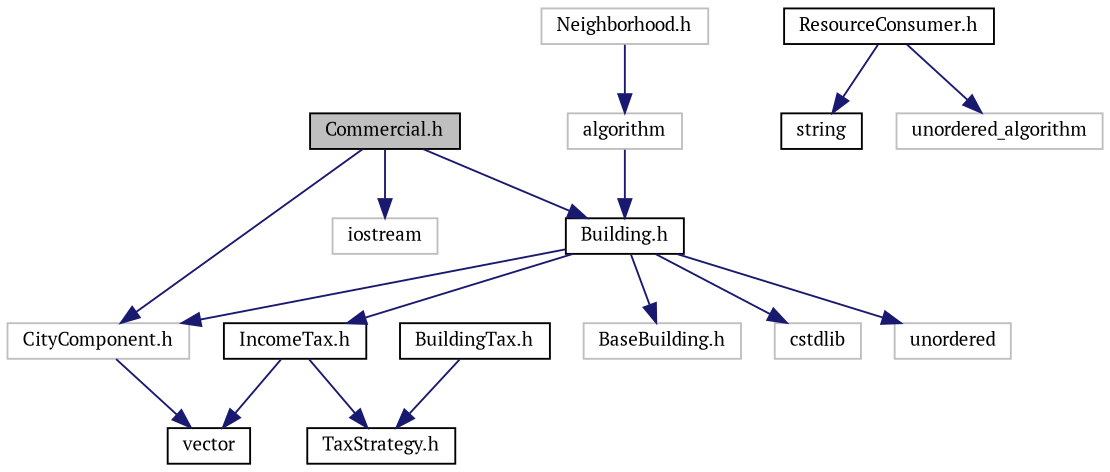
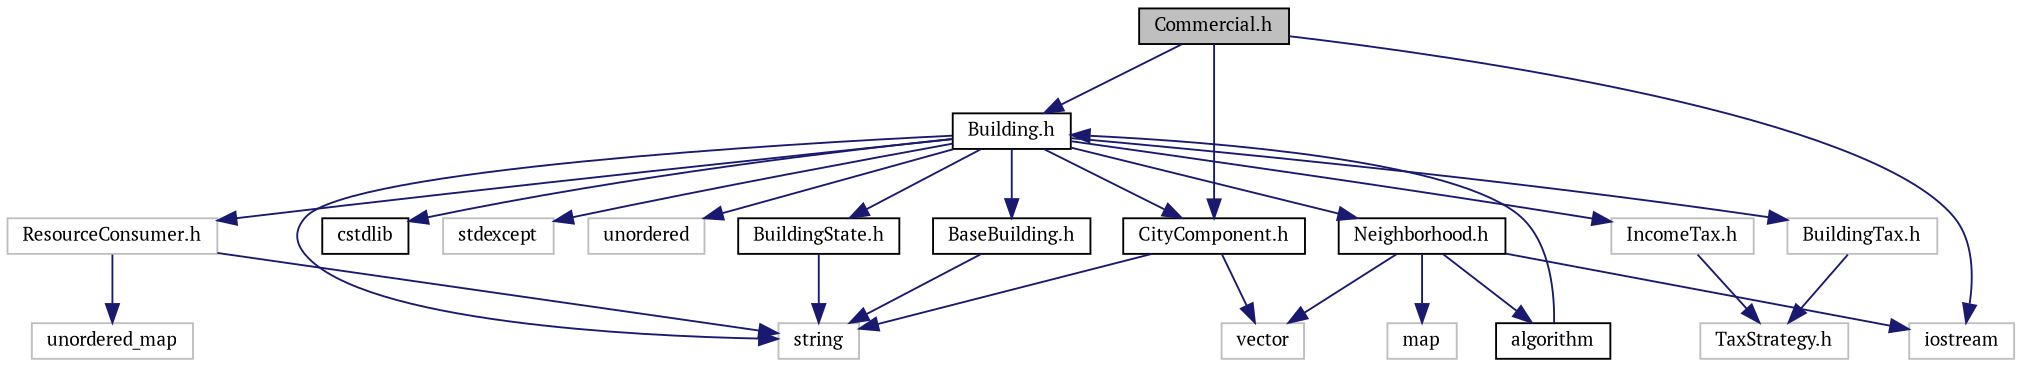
(625, 26) -> (1422, 236)
(889, 26) -> (112, 236)
(625, 131) -> (1553, 341)
(822, 131) -> (819, 341)
(1000, 131) -> (112, 341)
none -> (1198, 179)
none -> (1473, 179)
none -> (541, 183)
none -> (402, 185)
none -> (498, 236)
none -> (819, 236)
none -> (924, 284)
none -> (1015, 289)
none -> (1698, 290)
(98, 341) -> (1214, 236)
(295, 341) -> (1683, 236)
(475, 341) -> (1862, 236)
(662, 341) -> (1012, 236)
(818, 341) -> (365, 236)
none -> (1422, 341)
(258, 386) -> (1350, 283)
(209, 446) -> (1263, 341)
(381, 446) -> (1774, 341)
